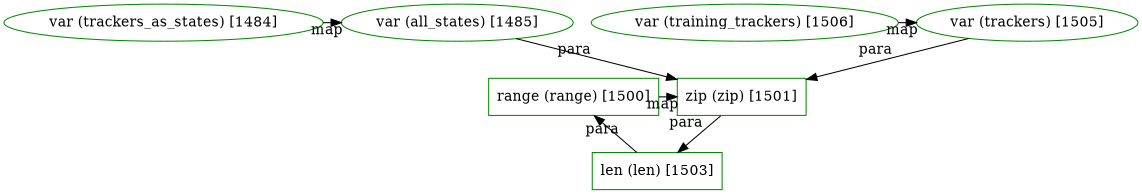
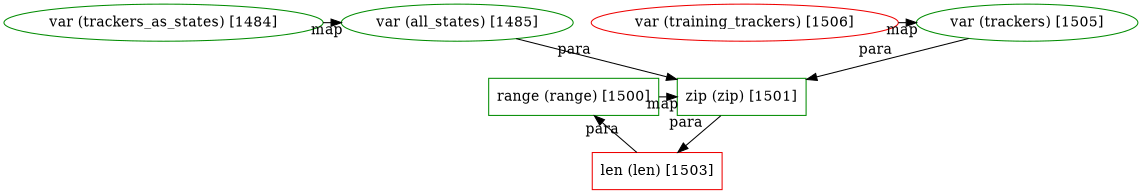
(745, 23) -> (745, 23)
(657, 171) -> (657, 171)
